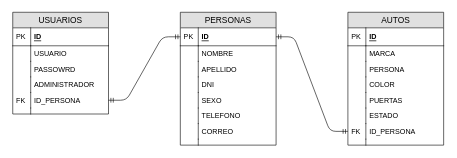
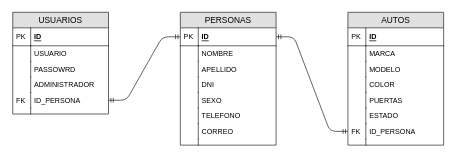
(384, 70) -> (382, 70)
